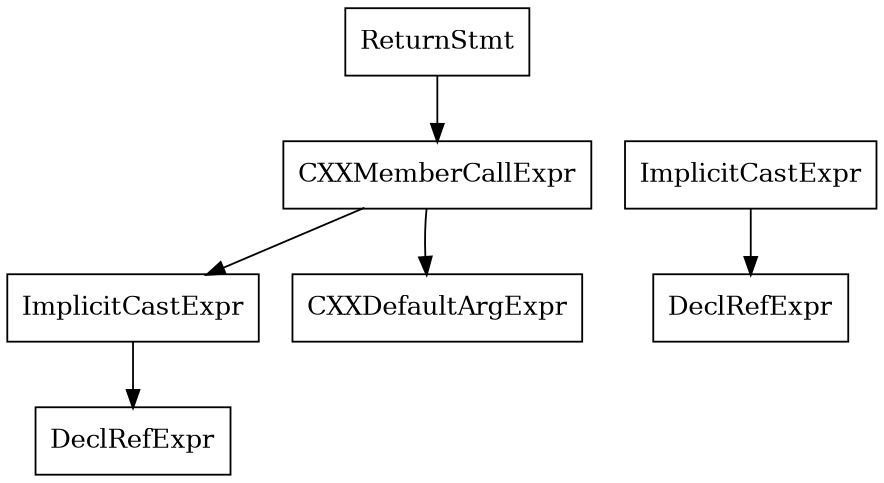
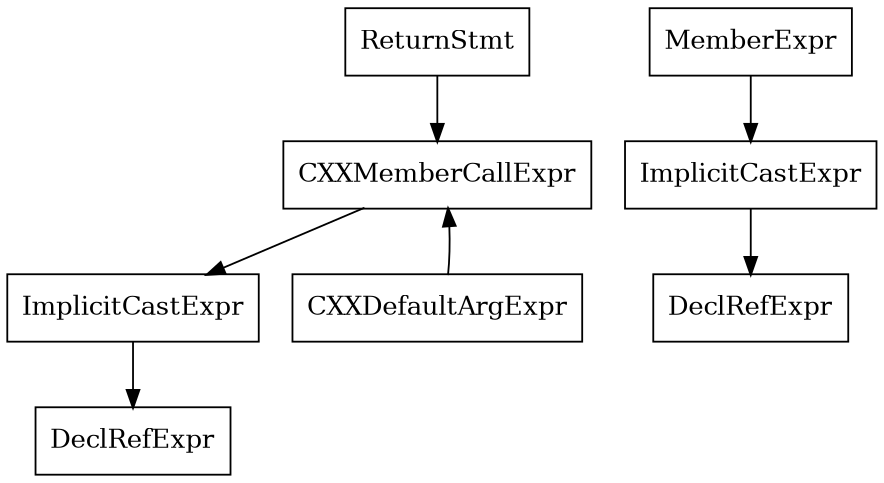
none -> (751, 42)
(425, 232) -> (450, 251)
